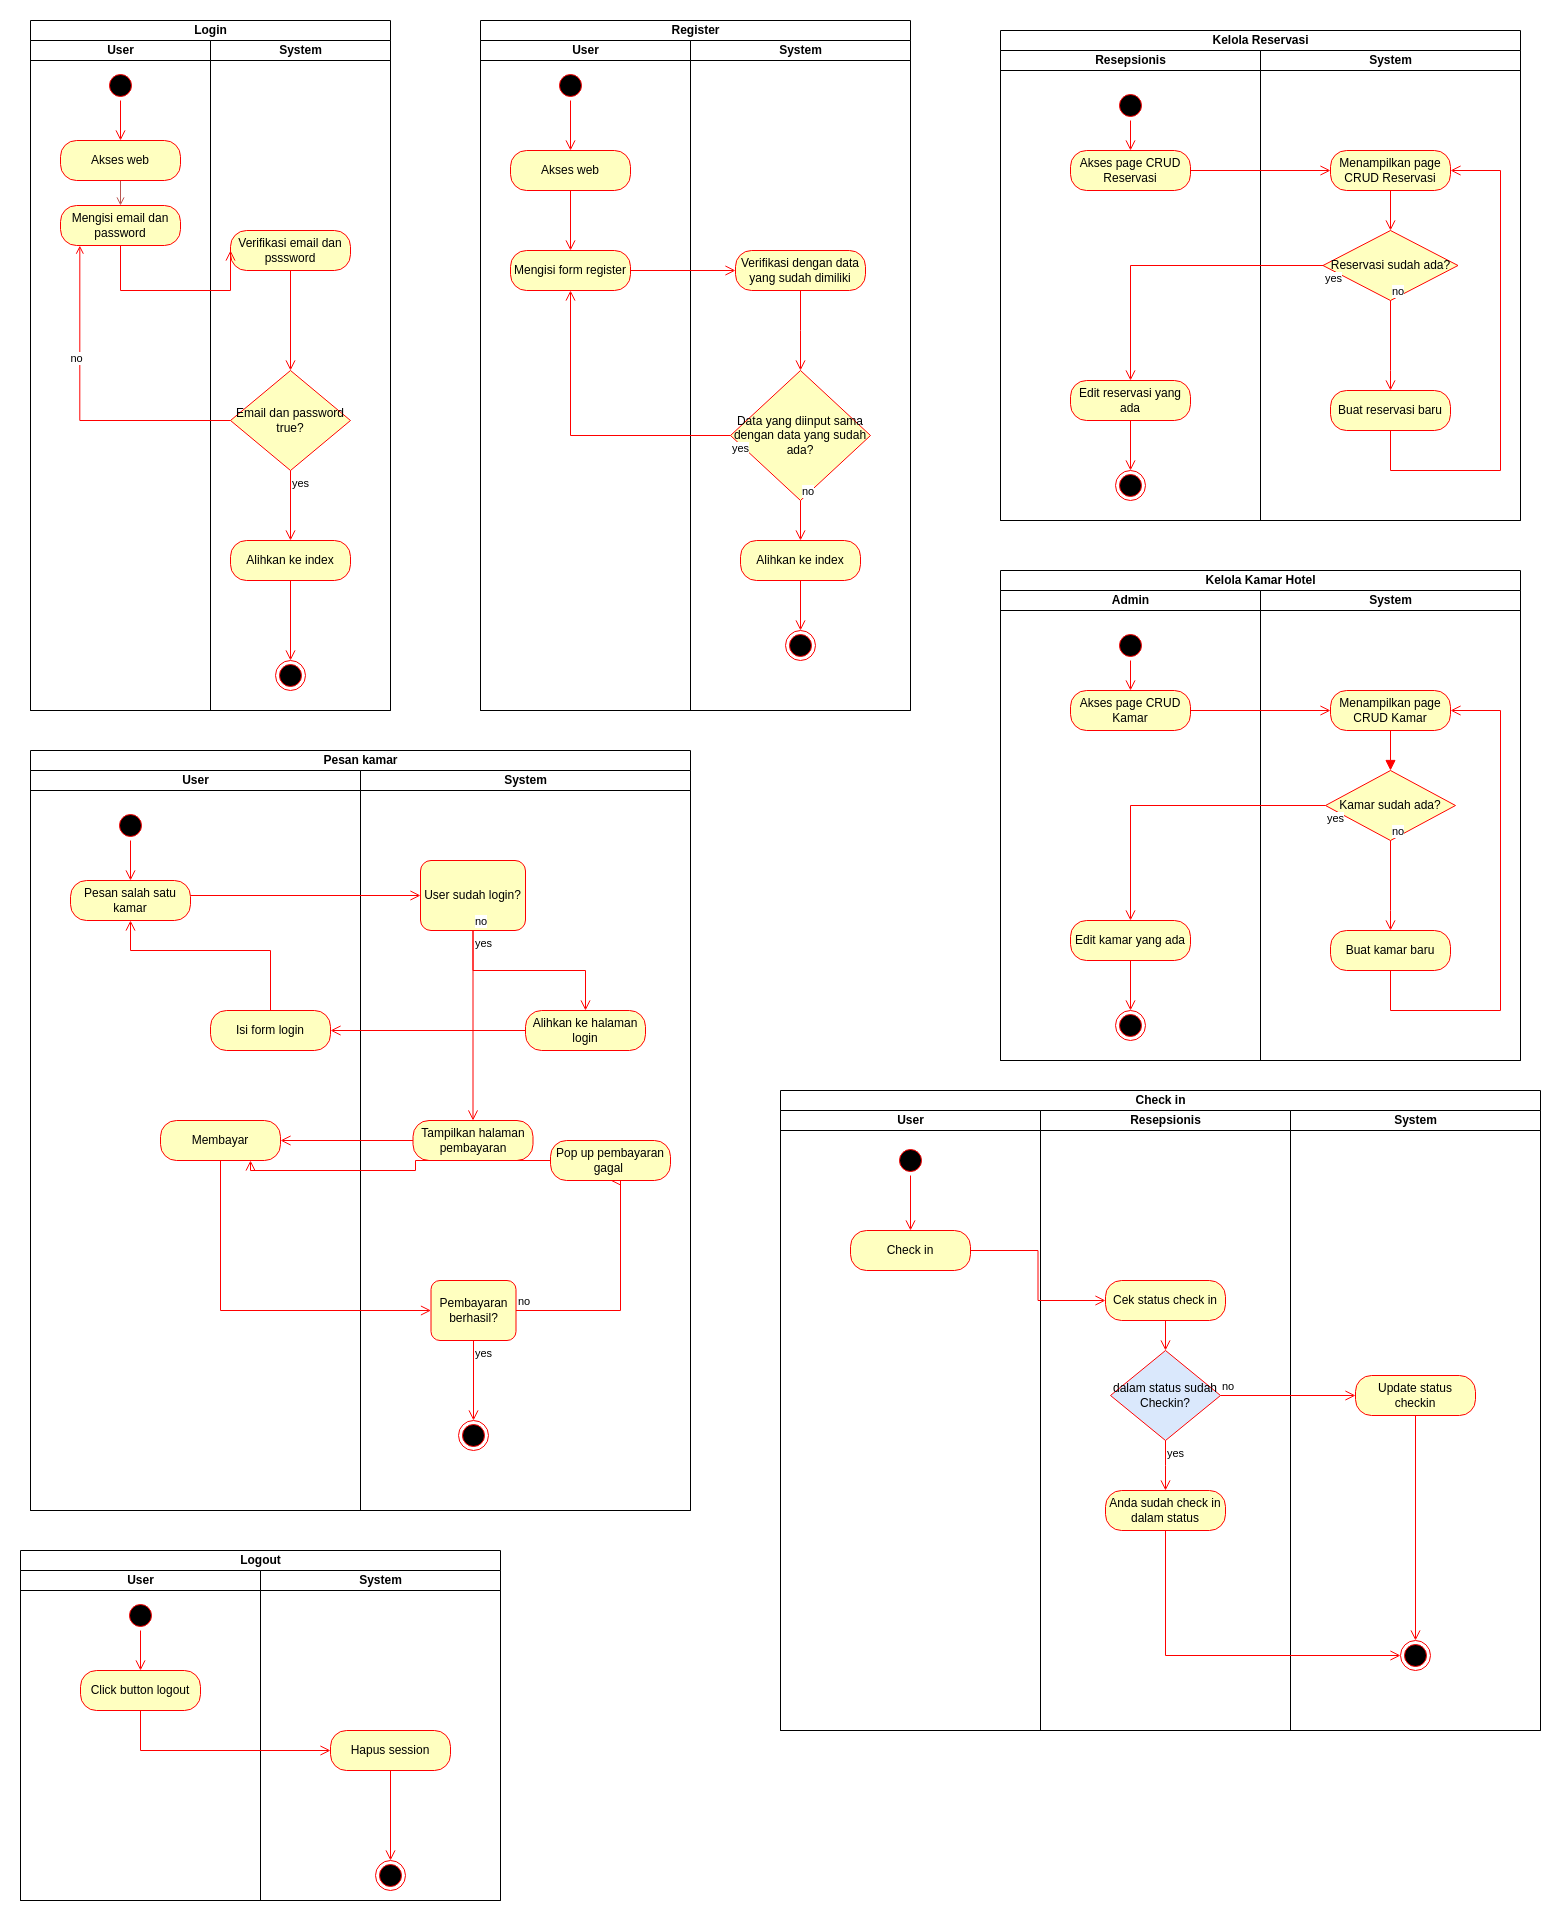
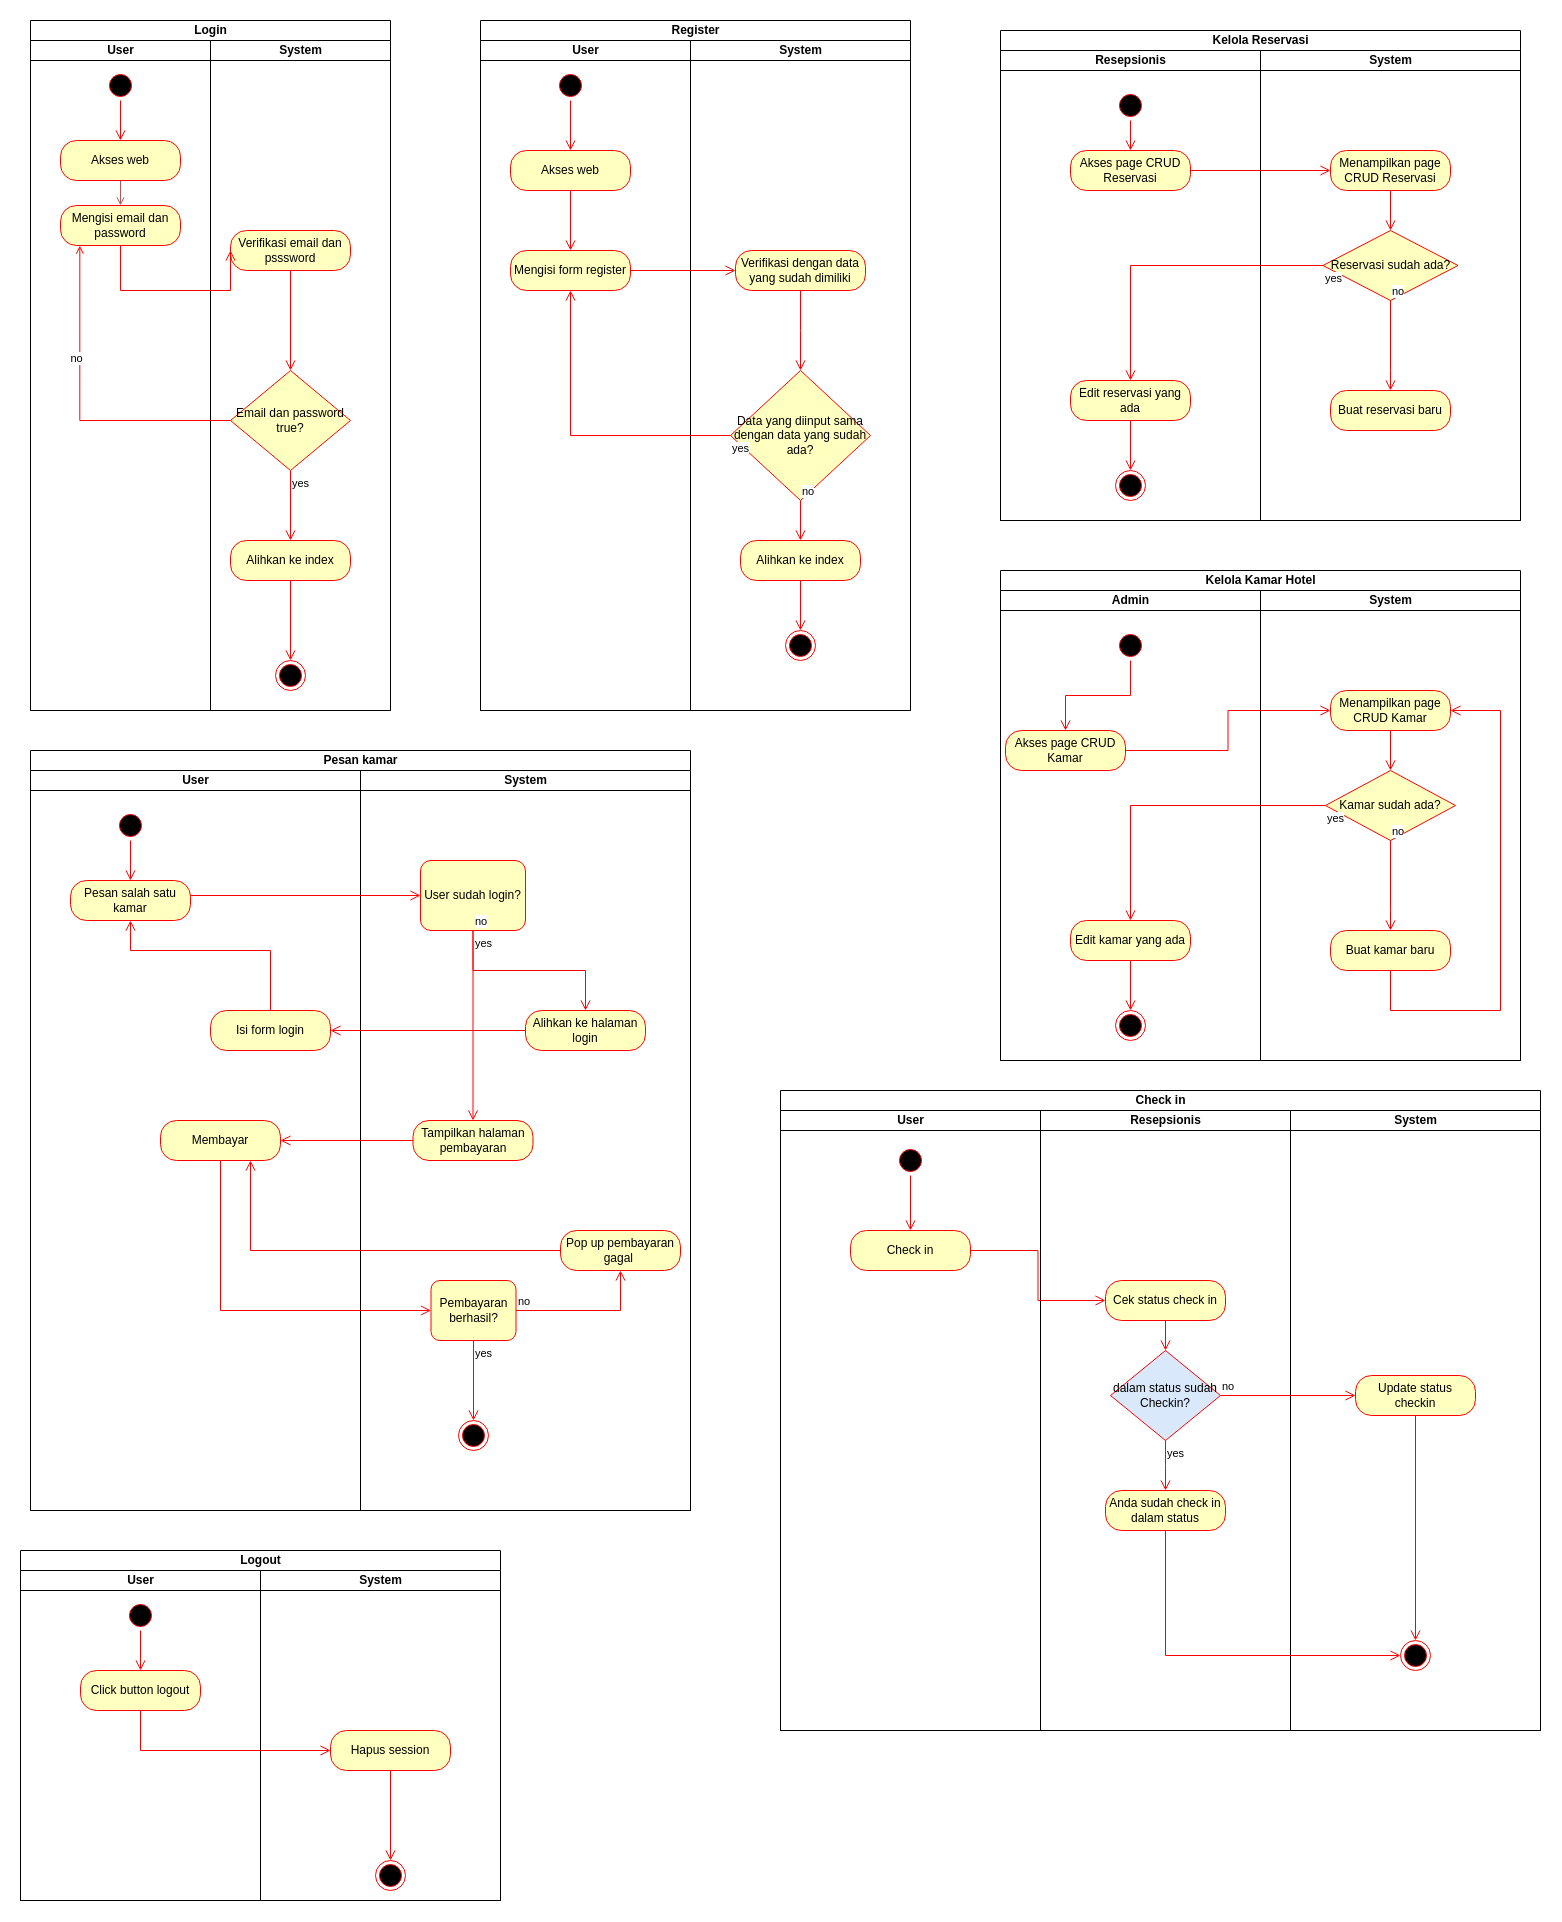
(1501, 373) -> none
(1131, 711) -> (1066, 751)
(1391, 759) -> (1391, 762)
(611, 1161) -> (621, 1251)
